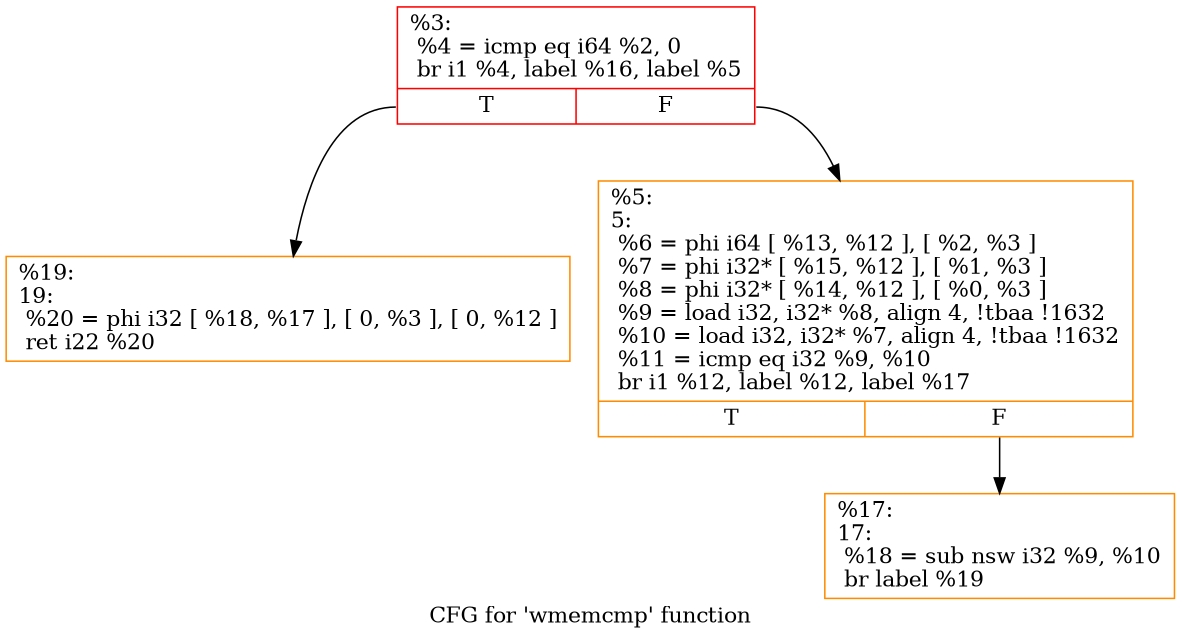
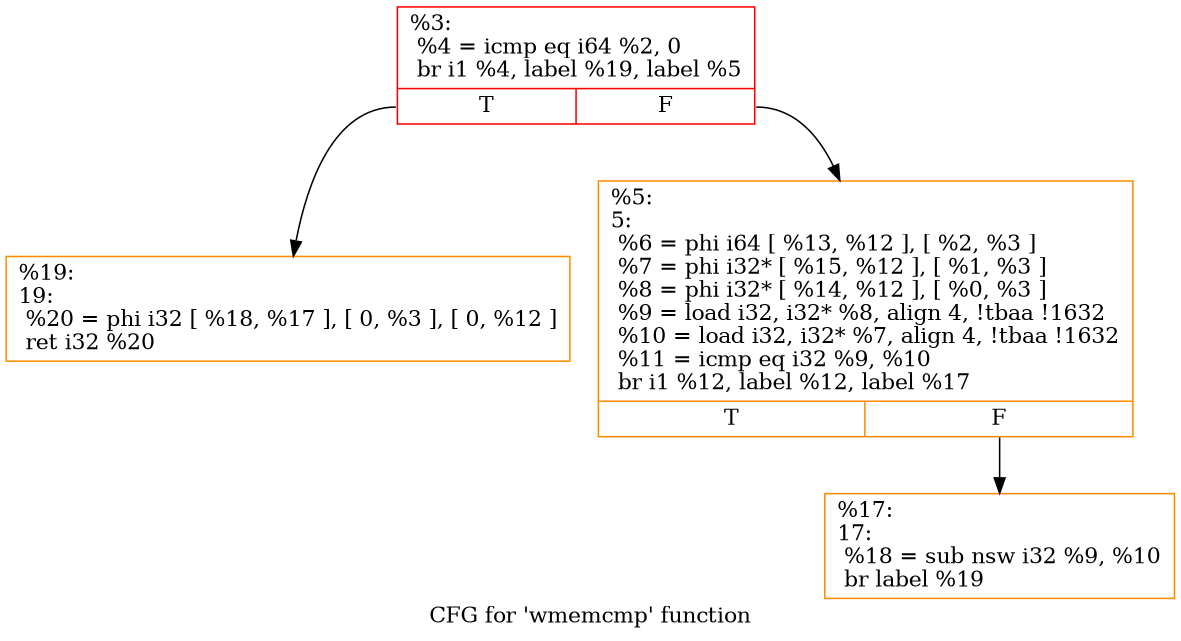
(576, 70) -> (576, 70)
(87, 343) -> (87, 343)
